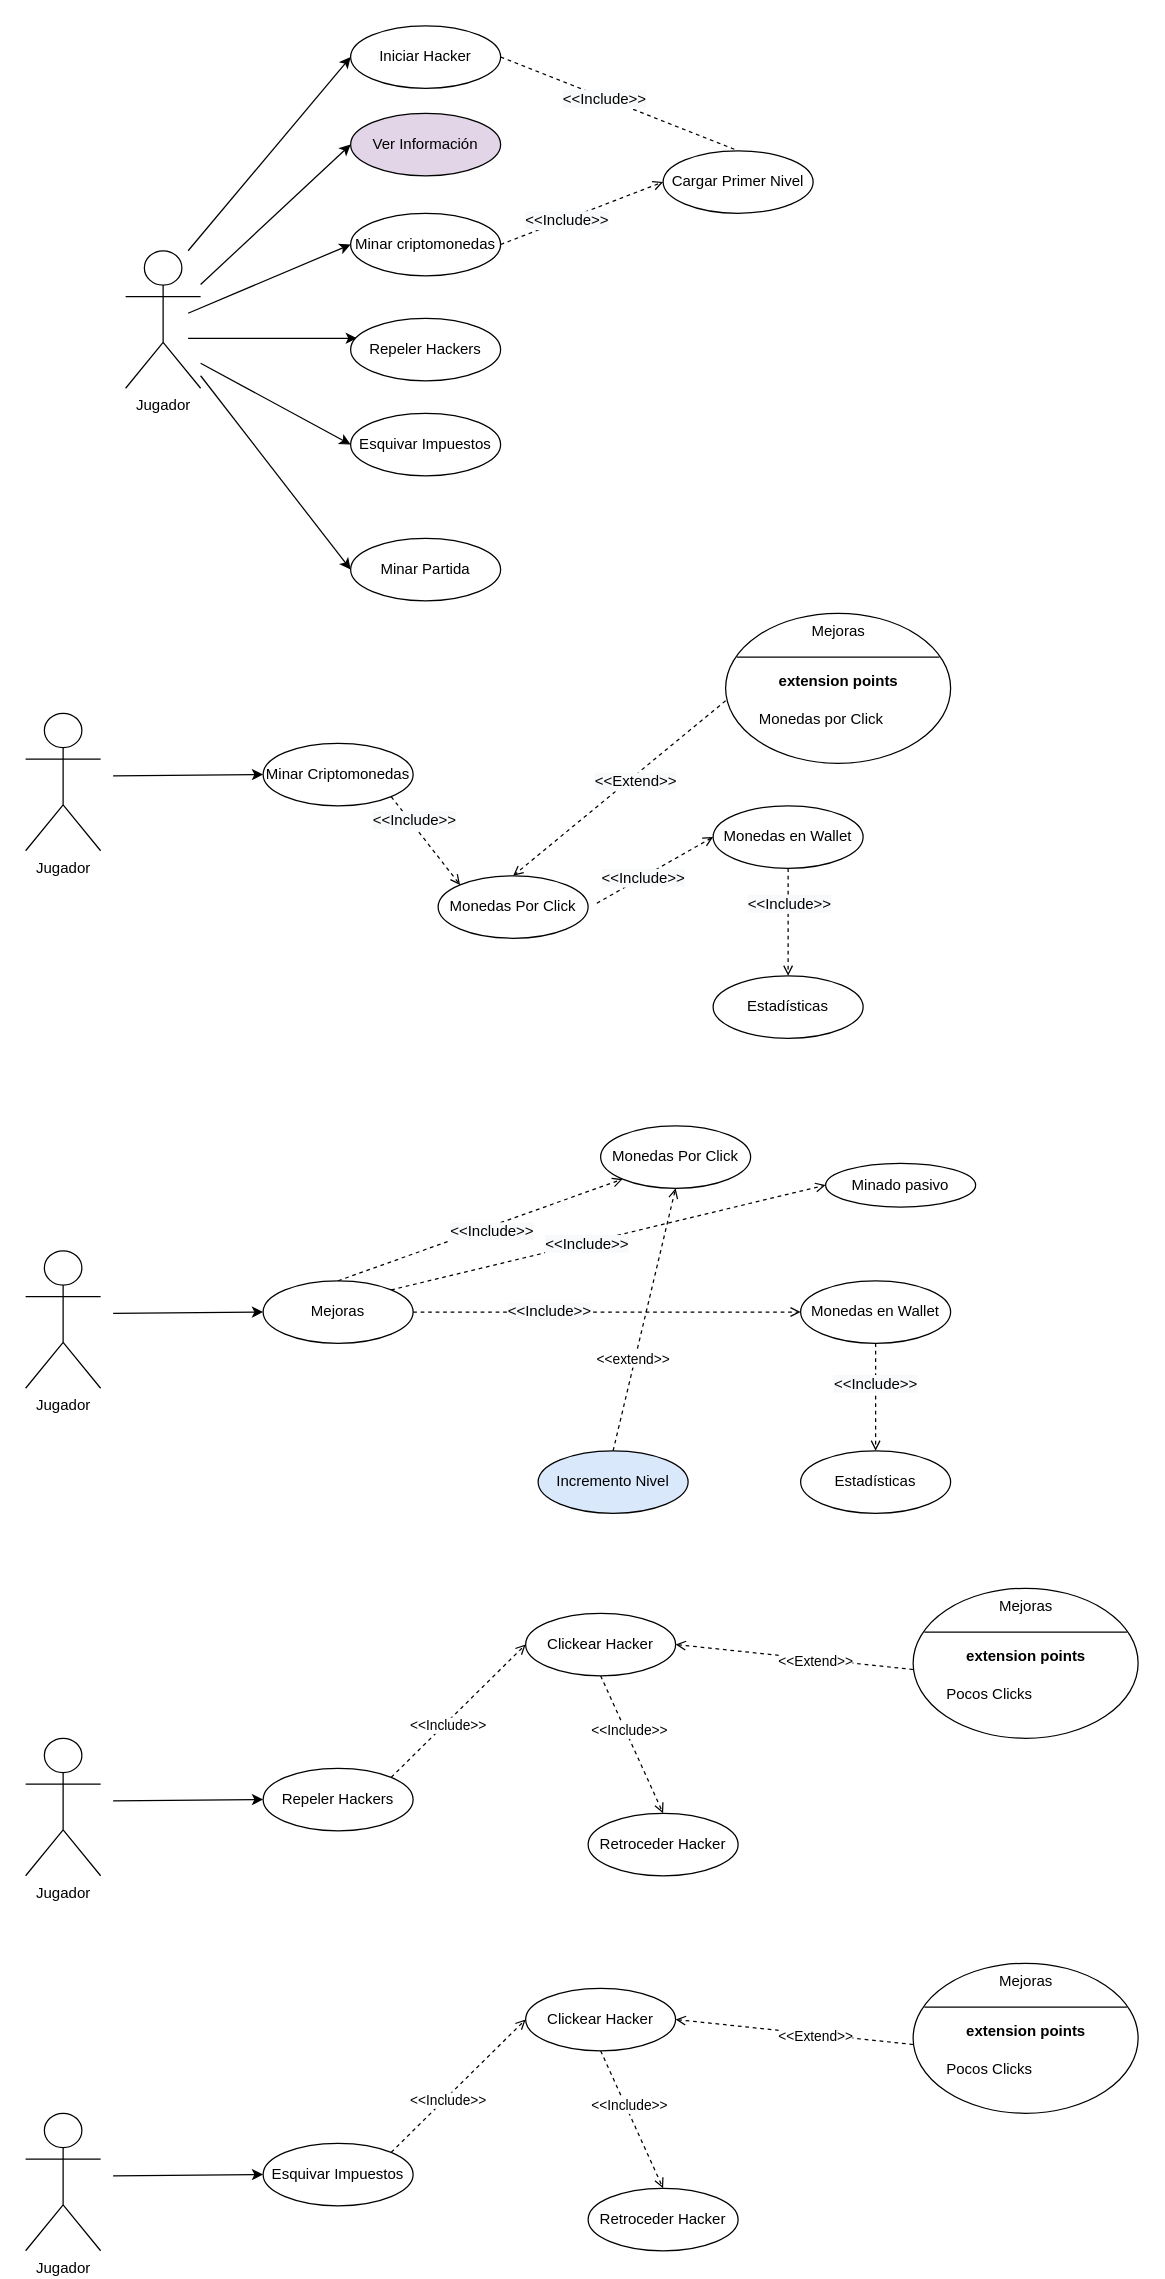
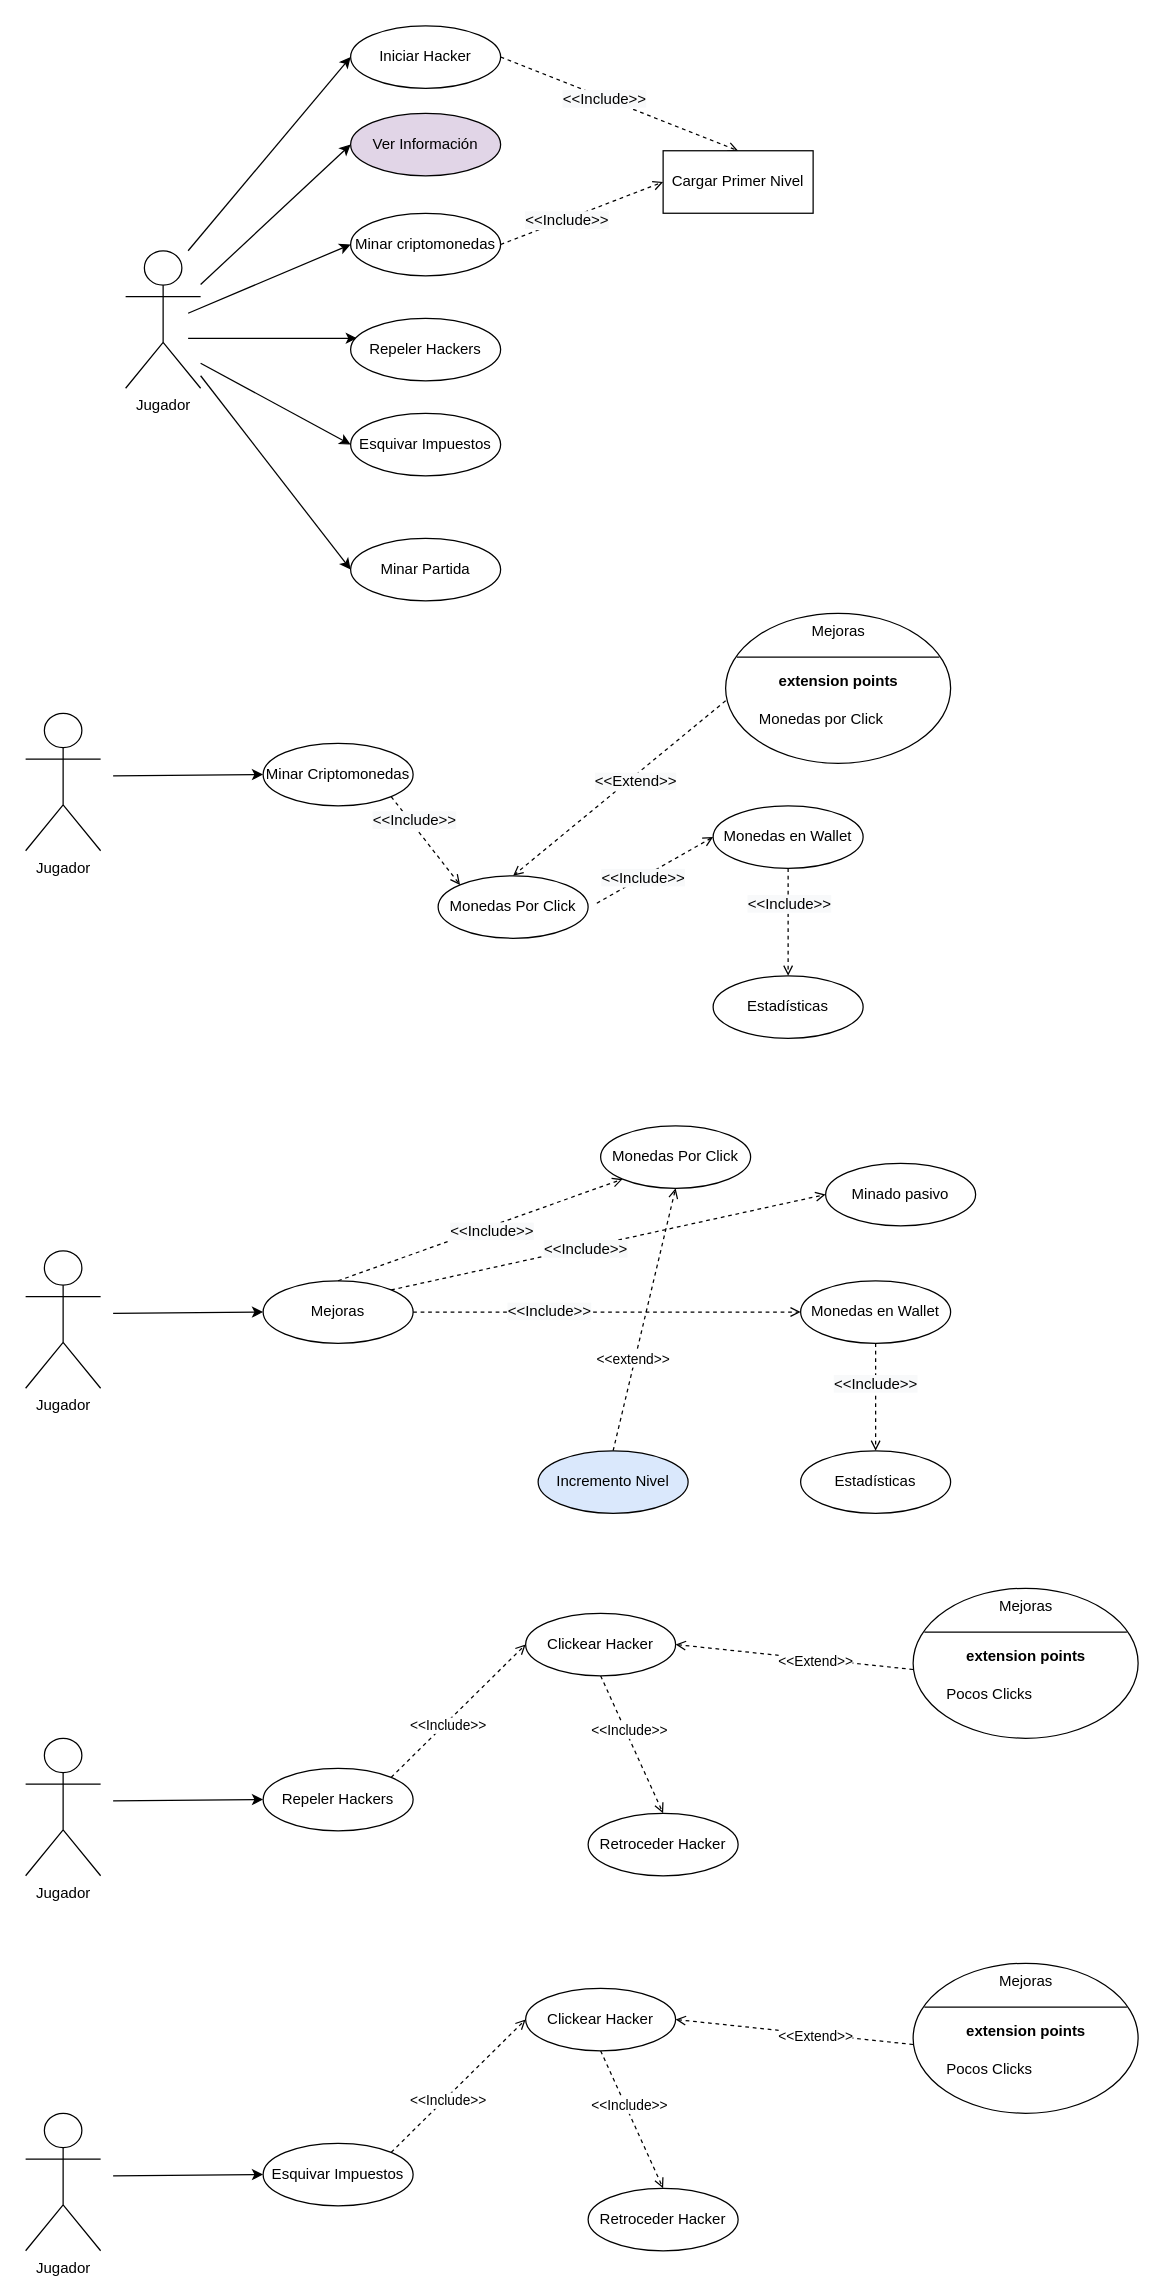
(733, 149) -> (733, 148)
(738, 182) -> (738, 182)
(901, 1185) -> (901, 1194)
